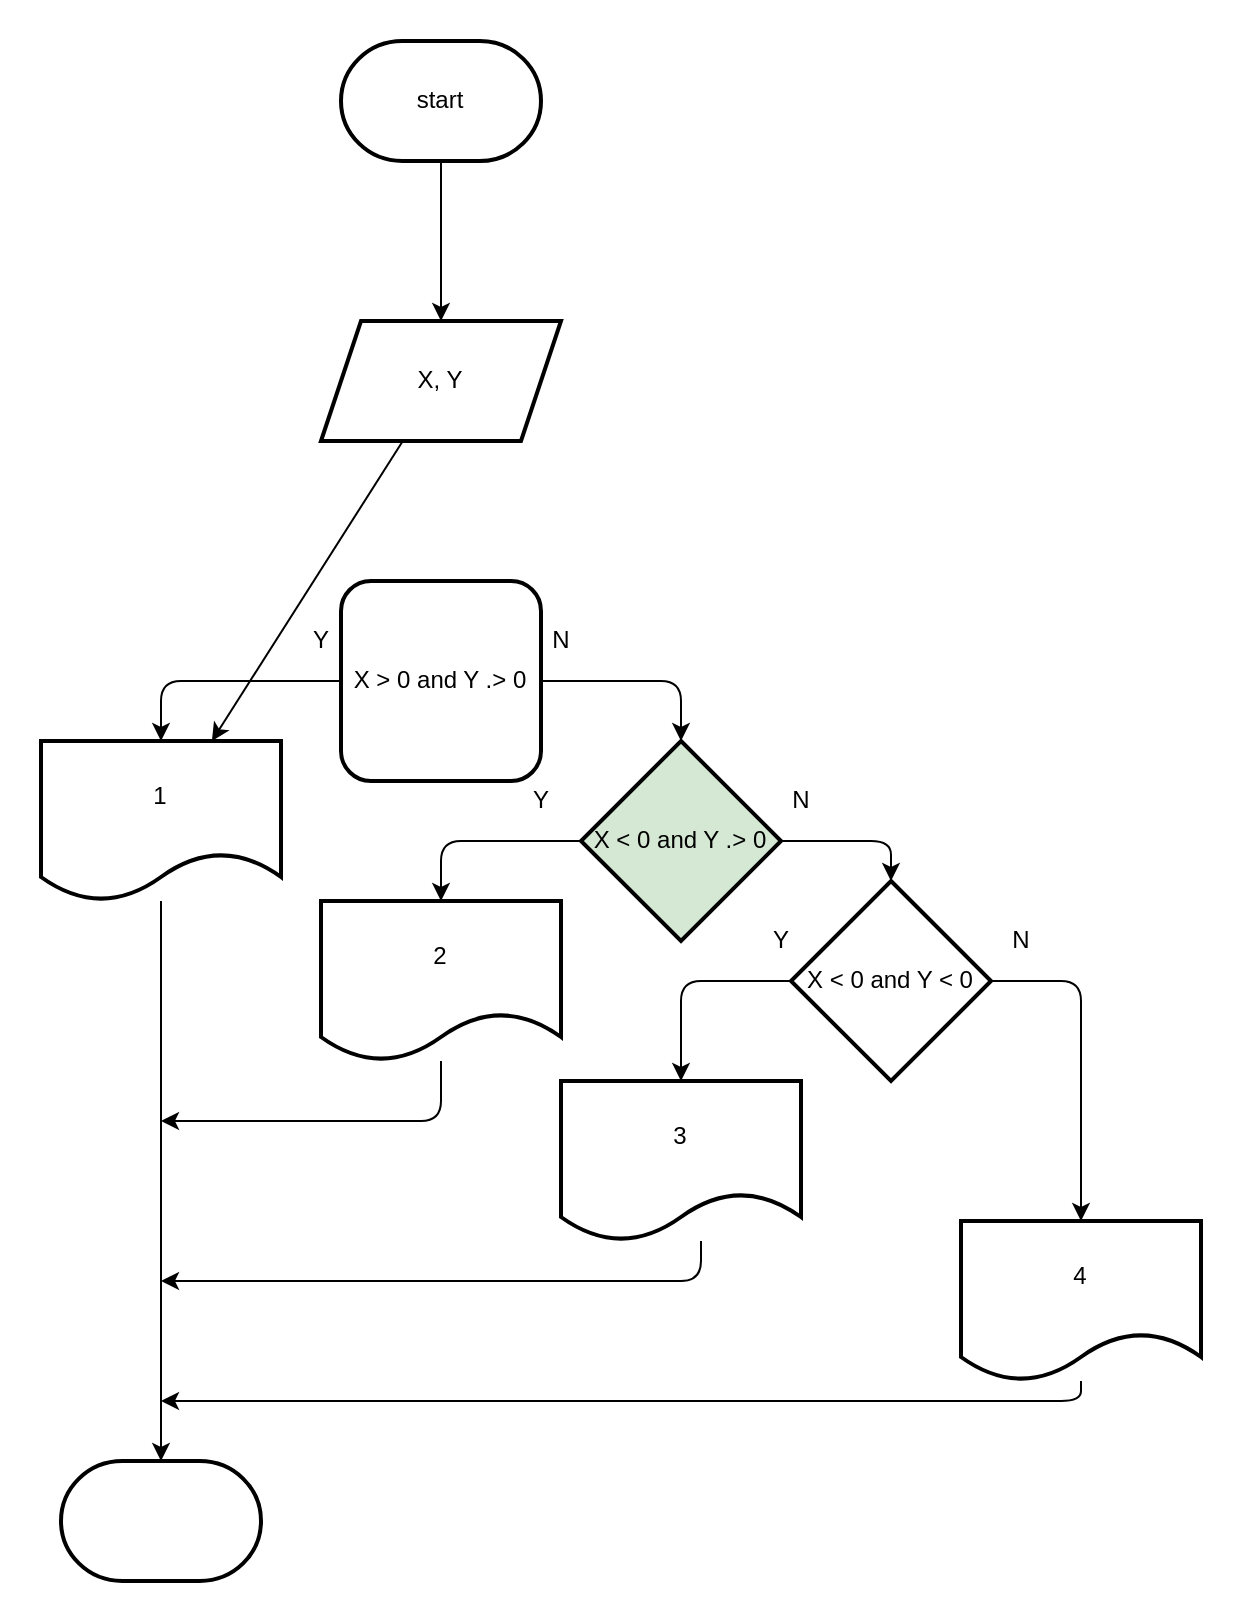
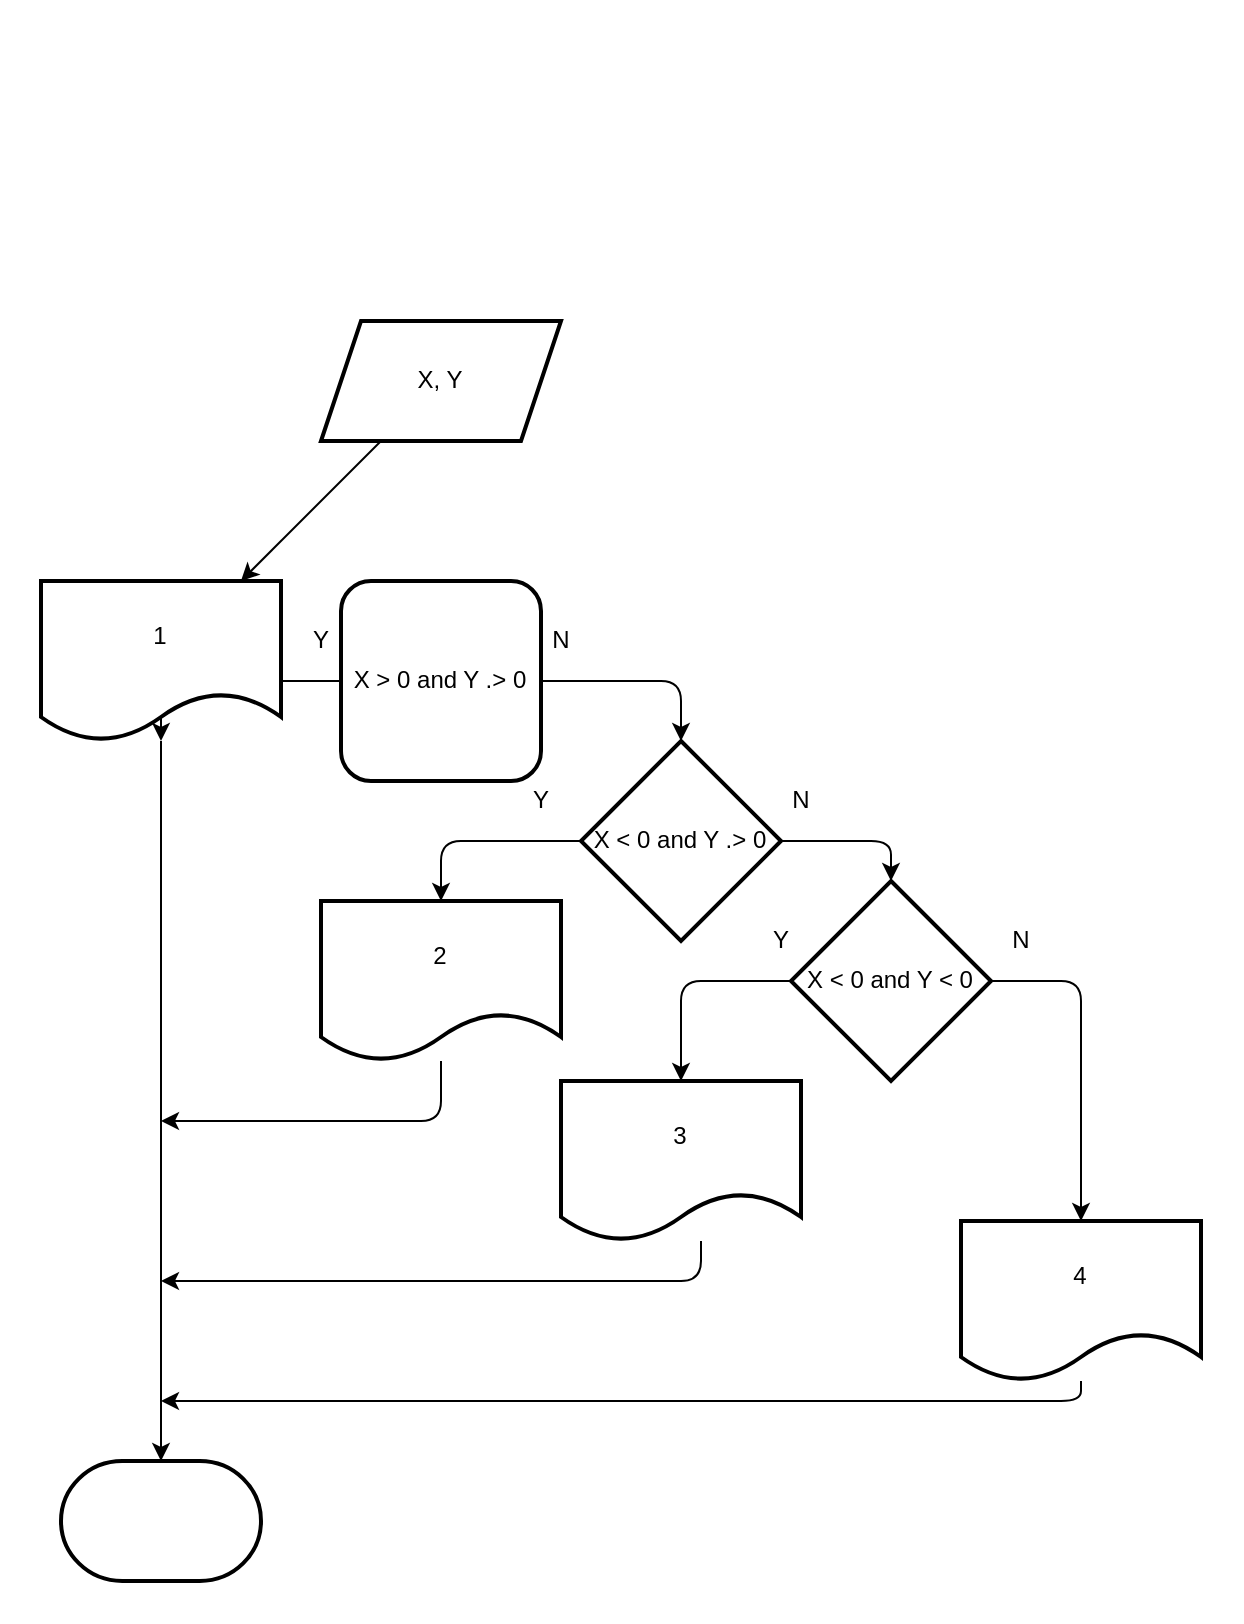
(441, 101) -> none
(441, 234) -> none
(161, 821) -> (161, 661)
(681, 841) -> (681, 841)
